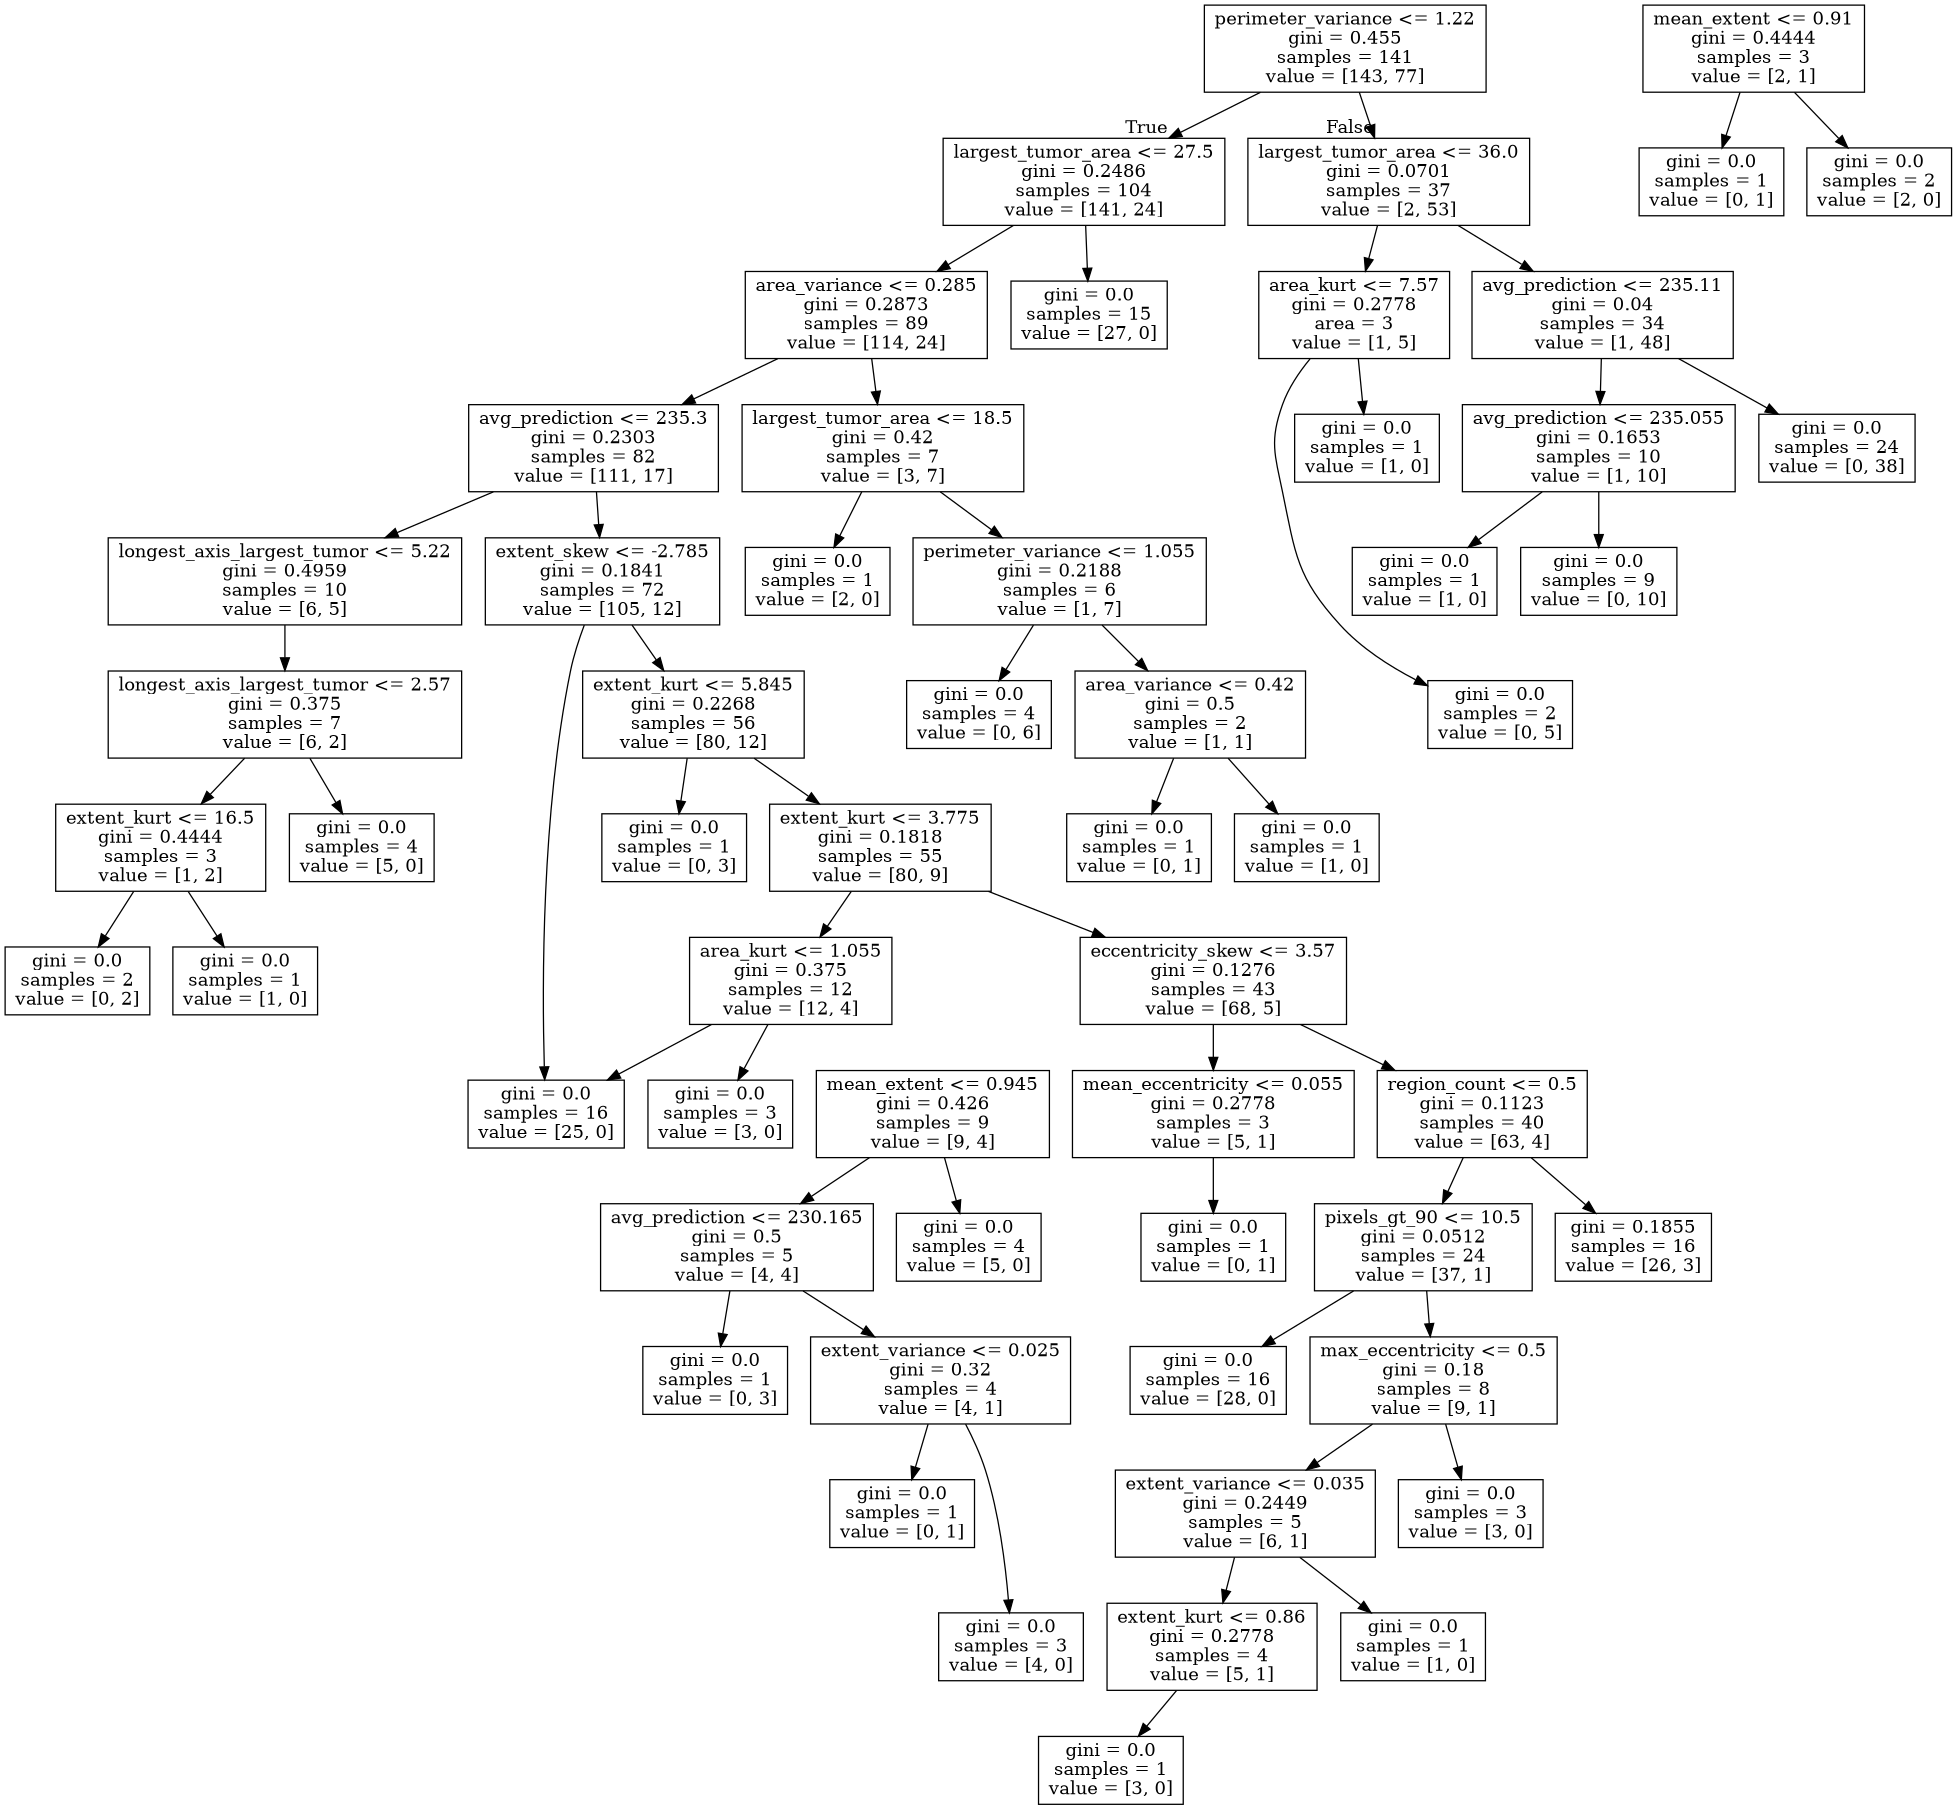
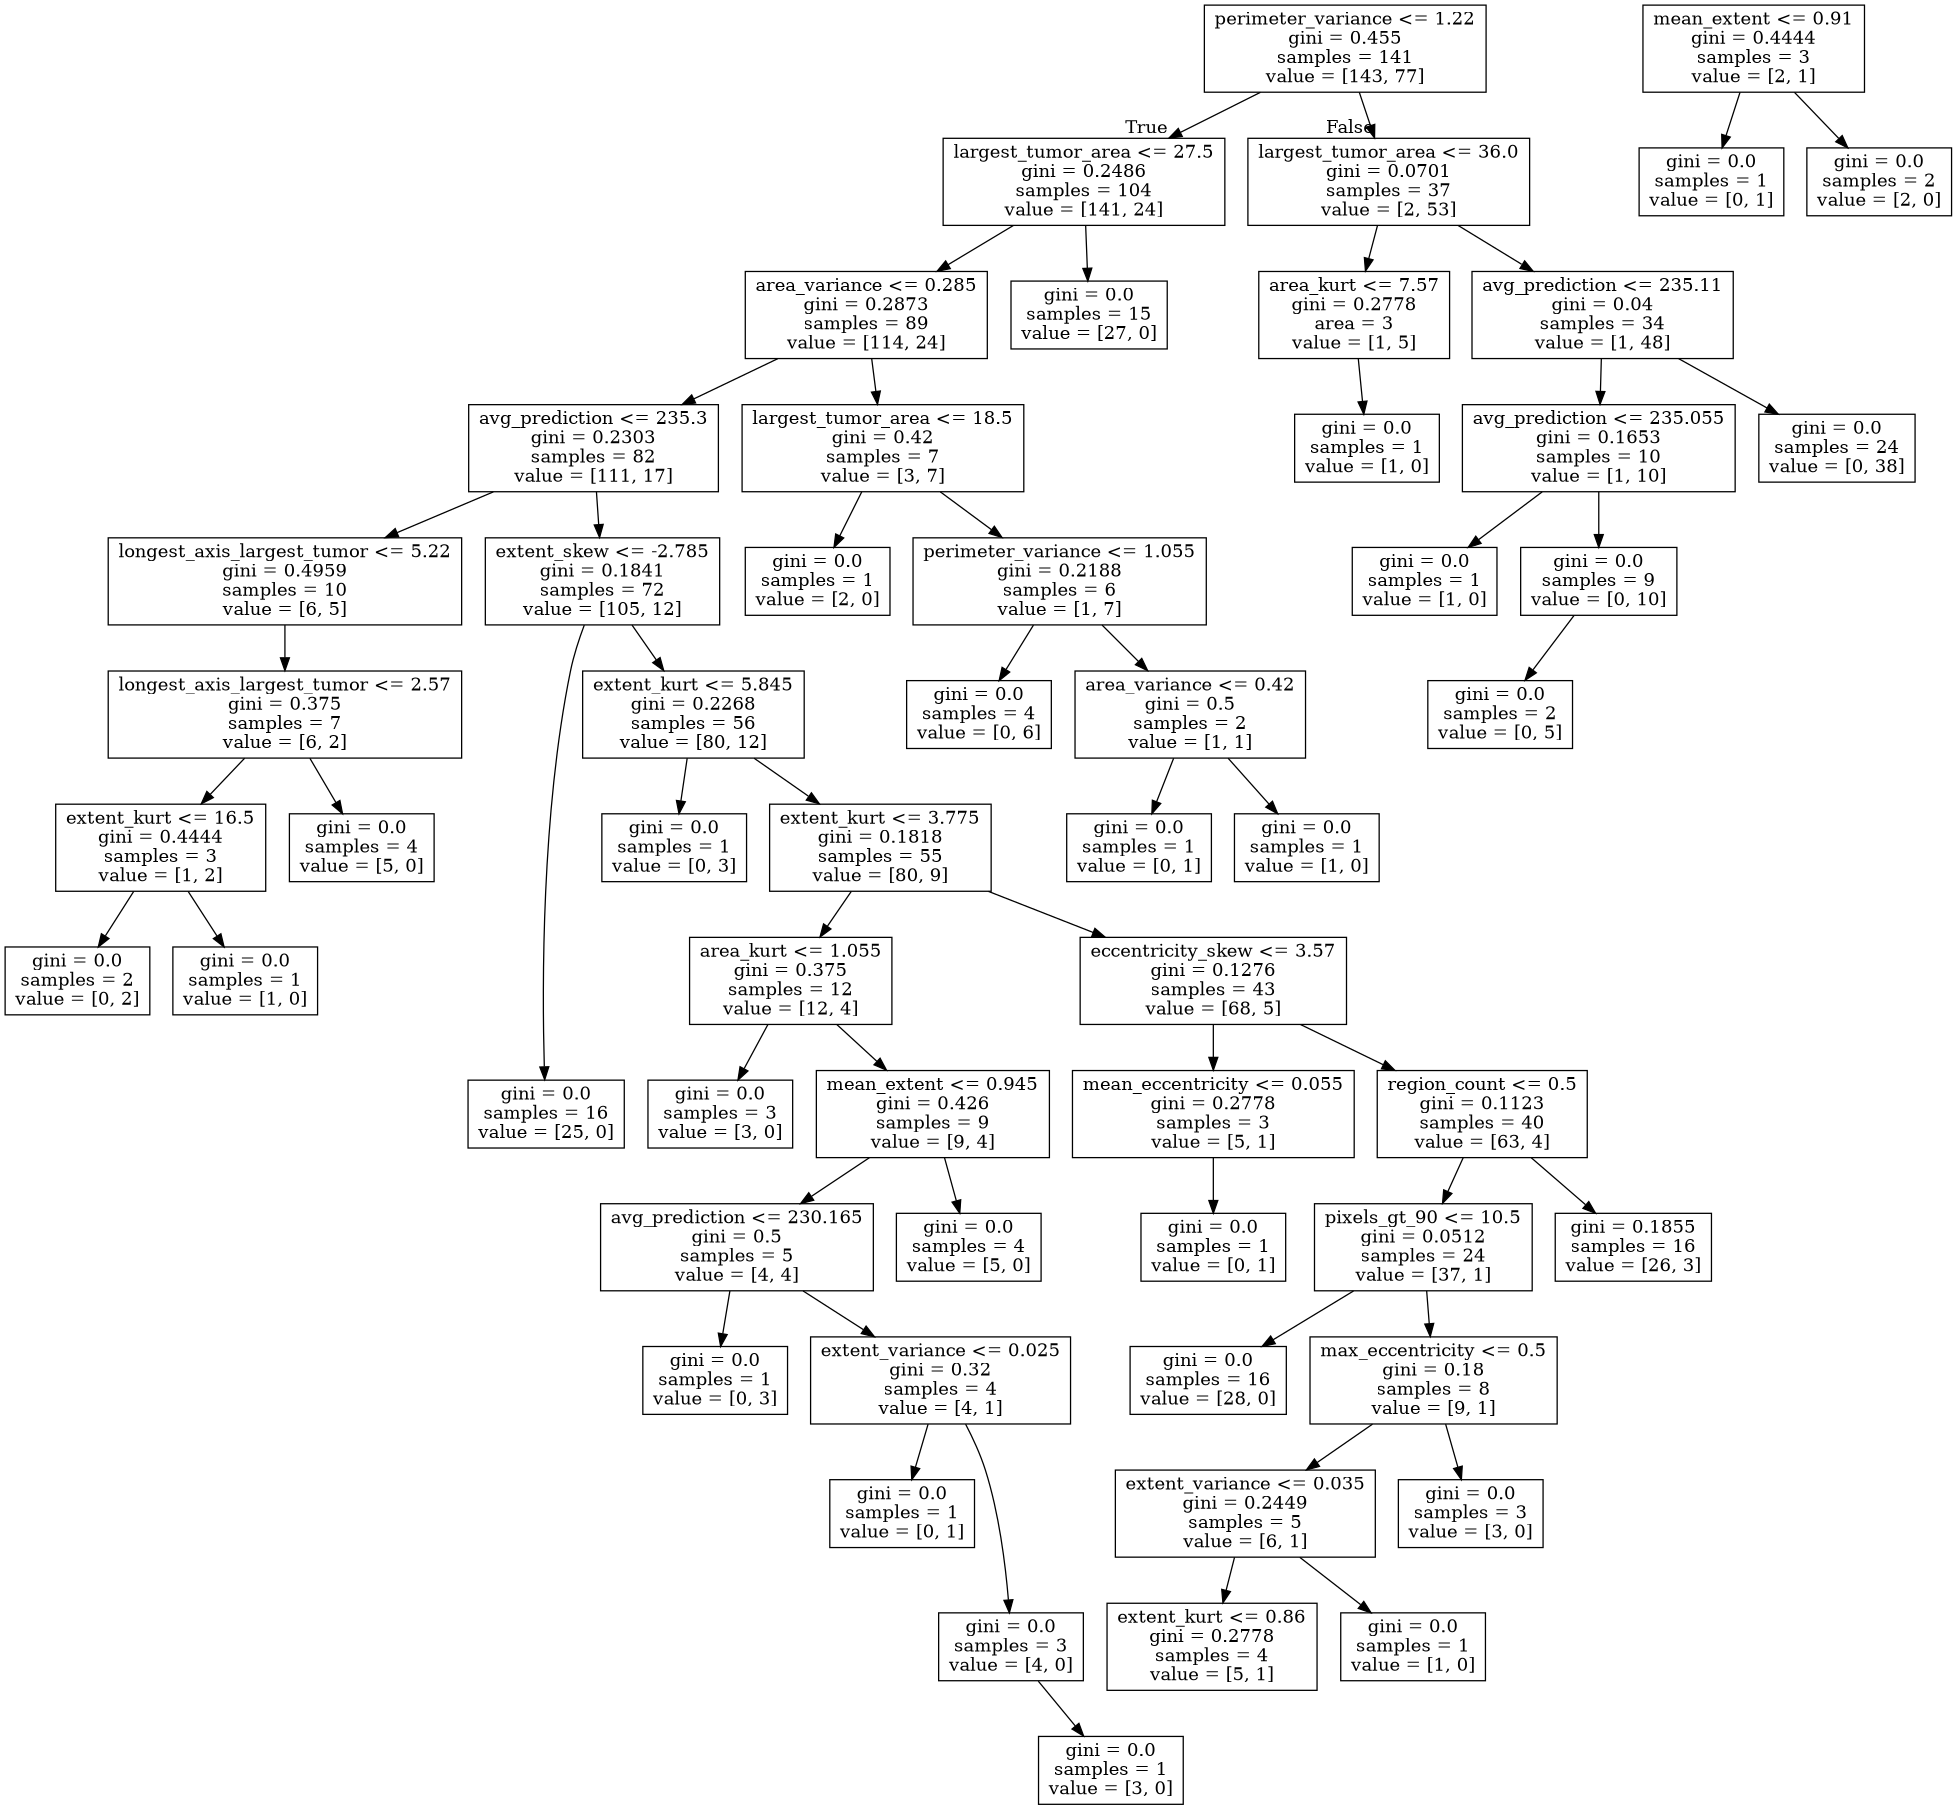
(1293, 540) -> (1553, 643)
(665, 1049) -> (857, 1043)
(1162, 1708) -> (1057, 1704)
